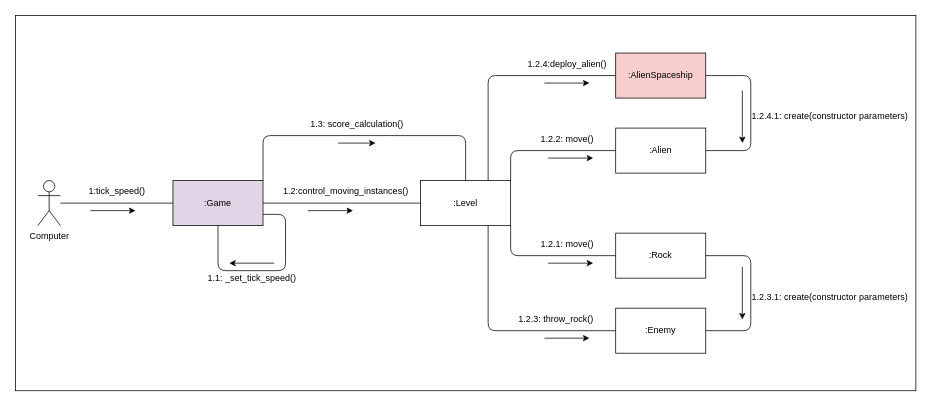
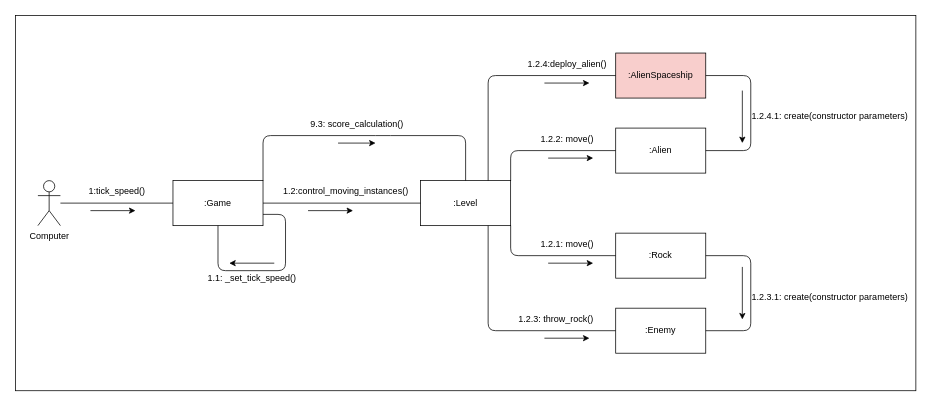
(357, 124) -> (357, 124)
(218, 203) -> (218, 203)
